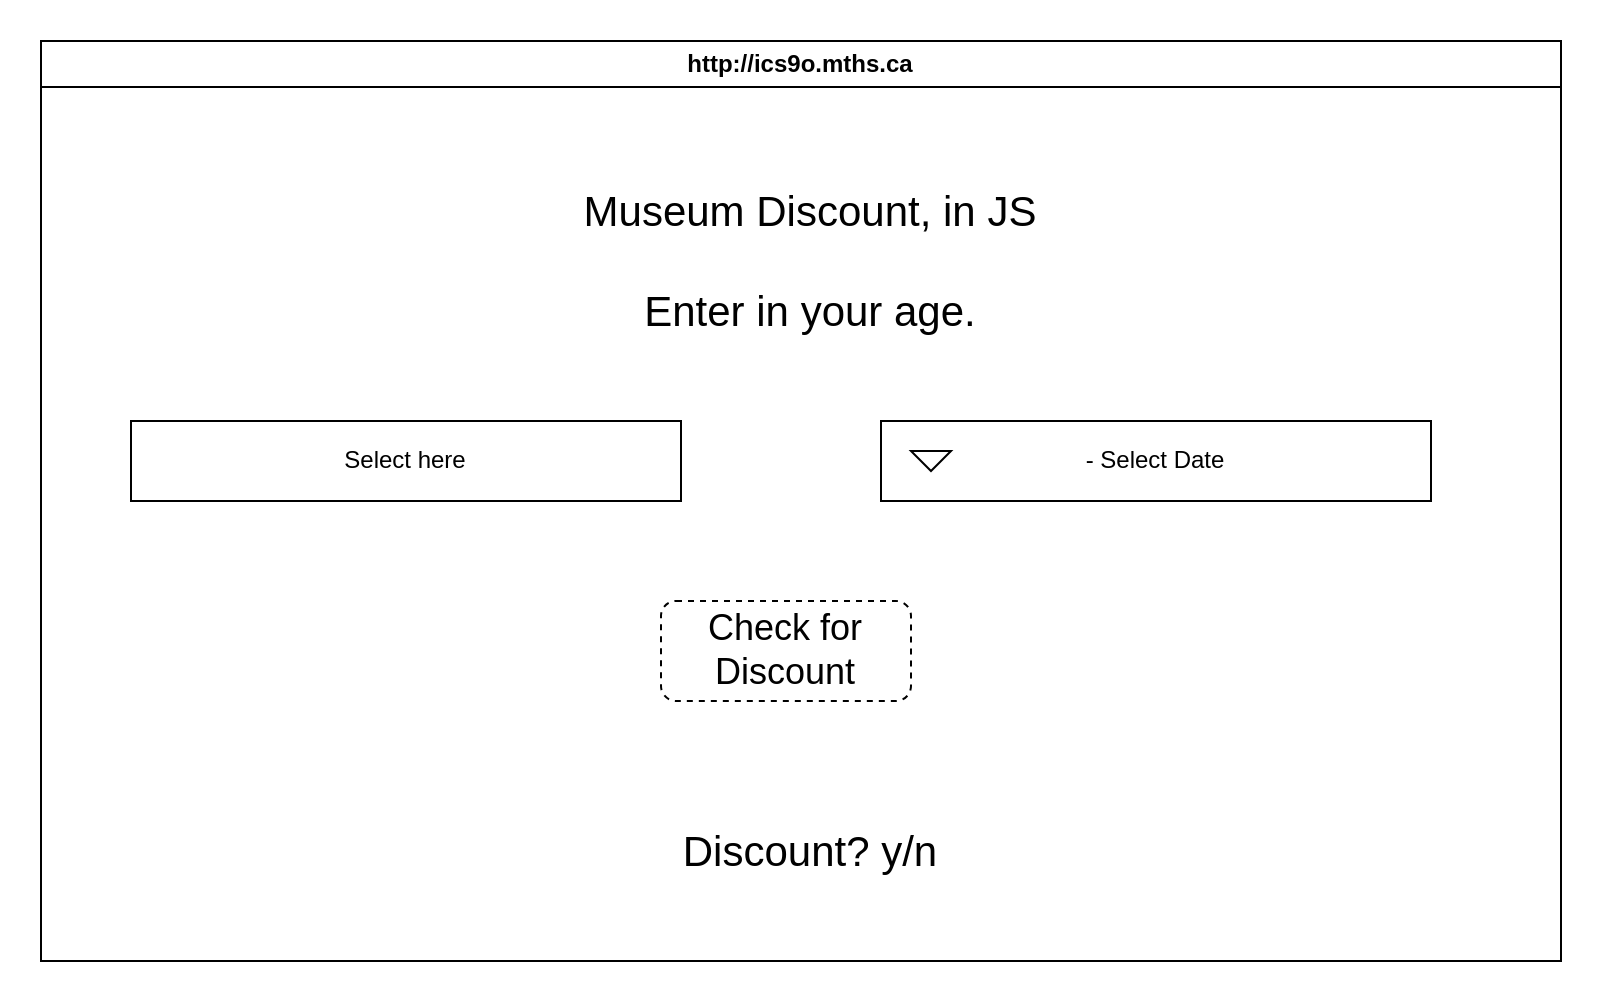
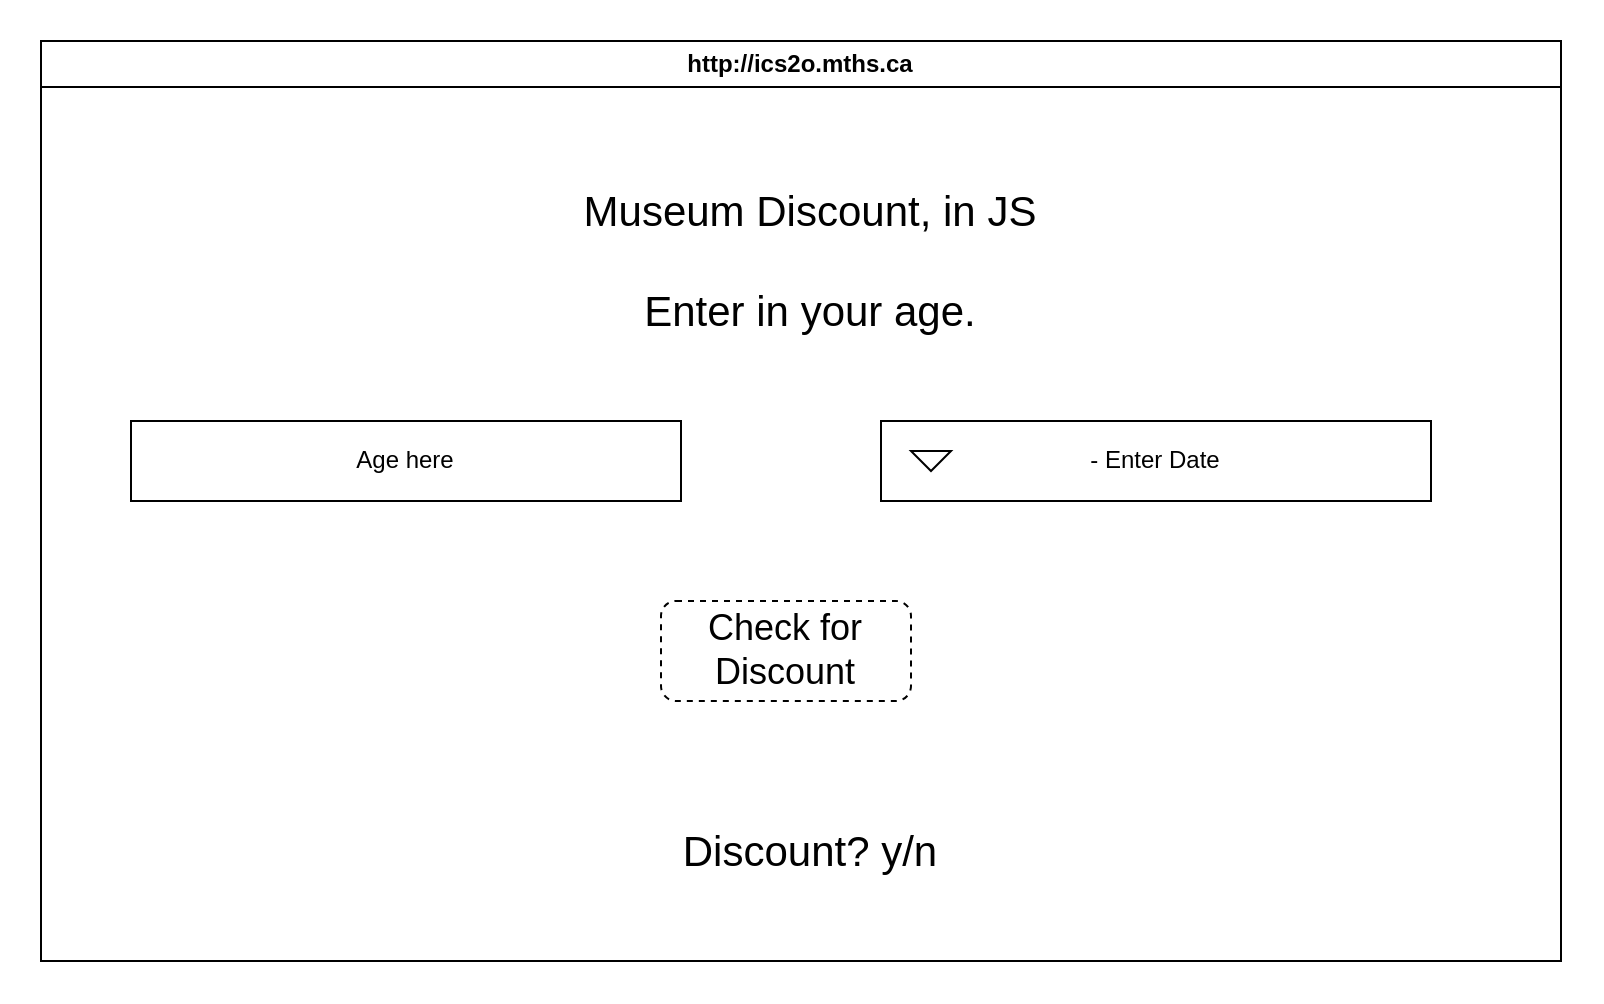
(801, 65) -> (801, 65)
(406, 461) -> (406, 461)
(1156, 461) -> (1156, 461)
